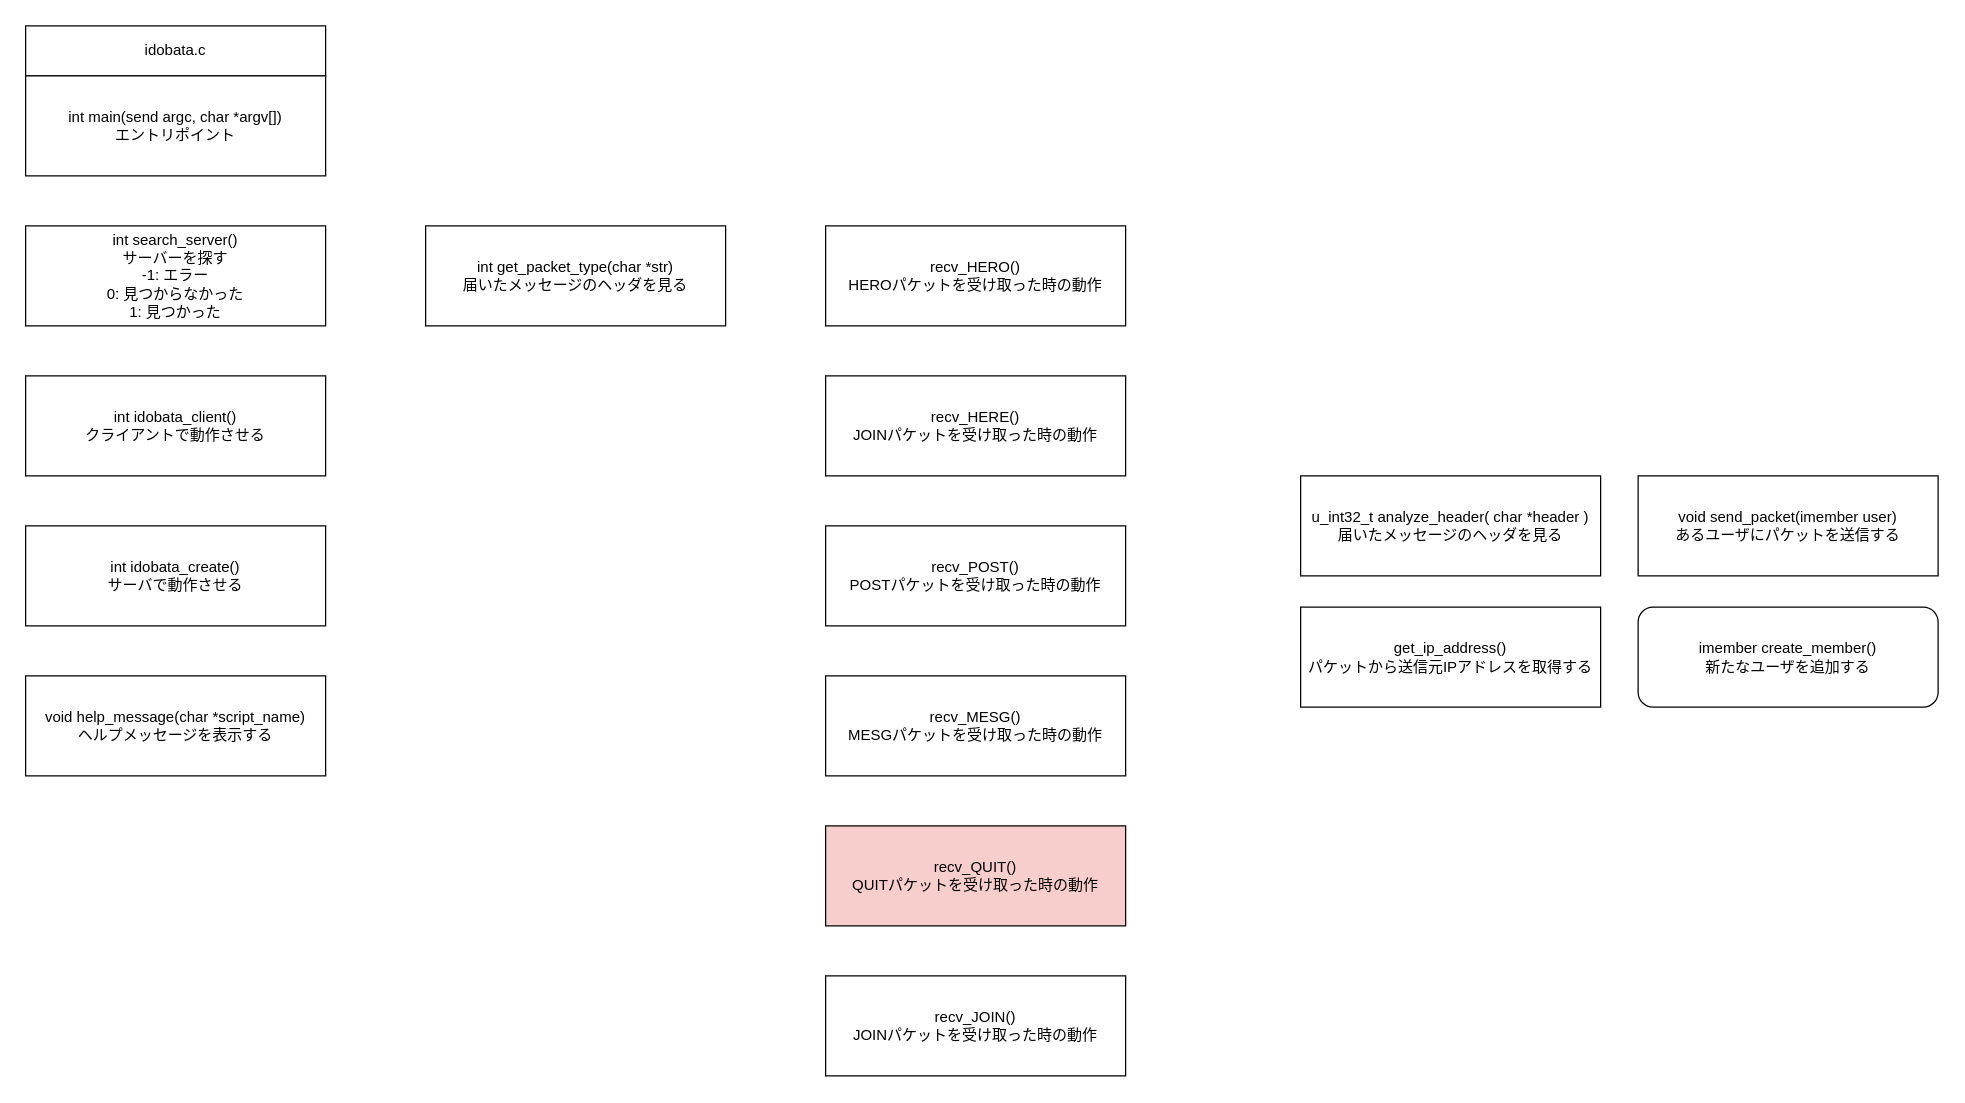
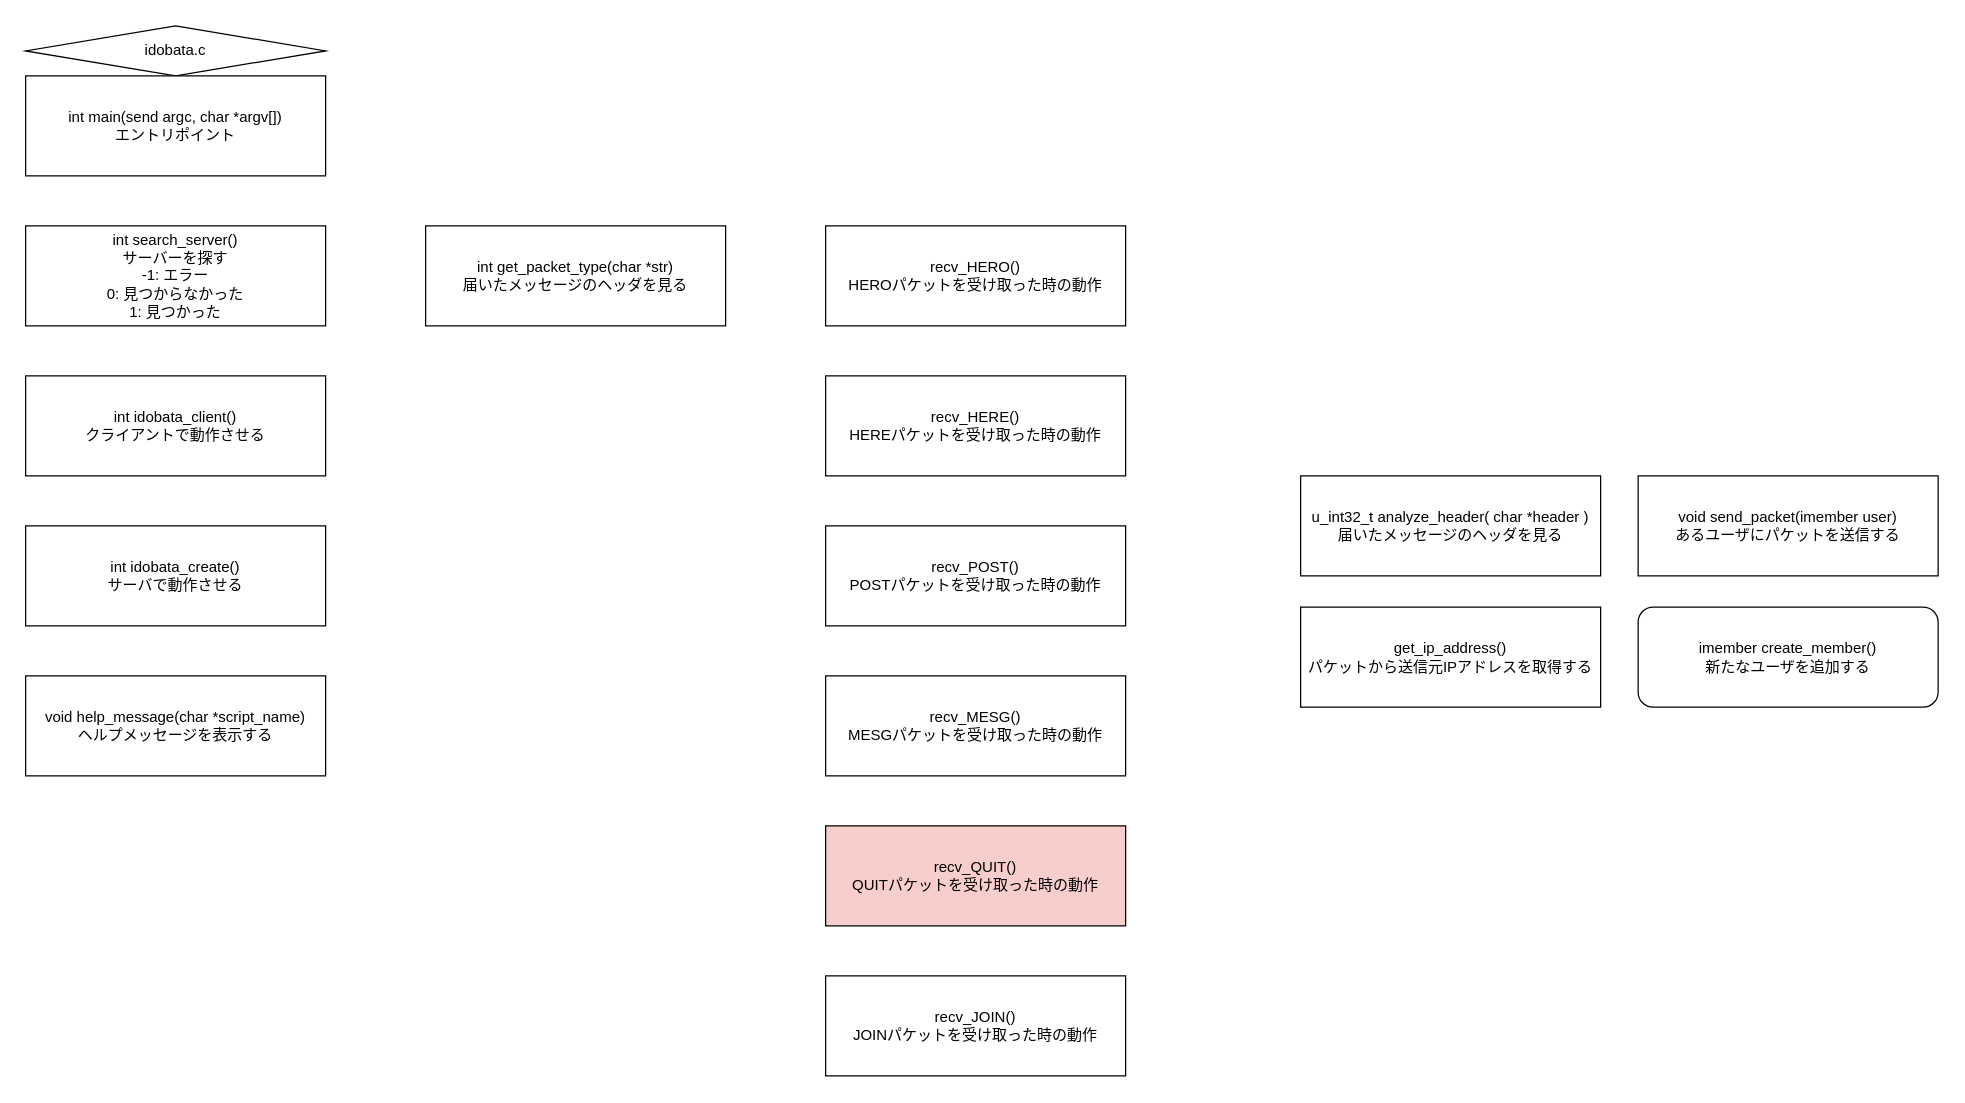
(176, 51) -> (176, 51)
(976, 426) -> (976, 426)
